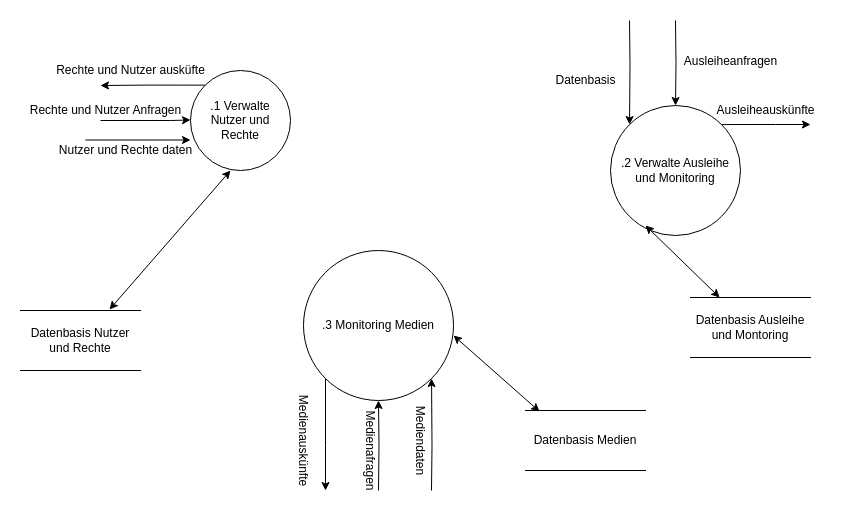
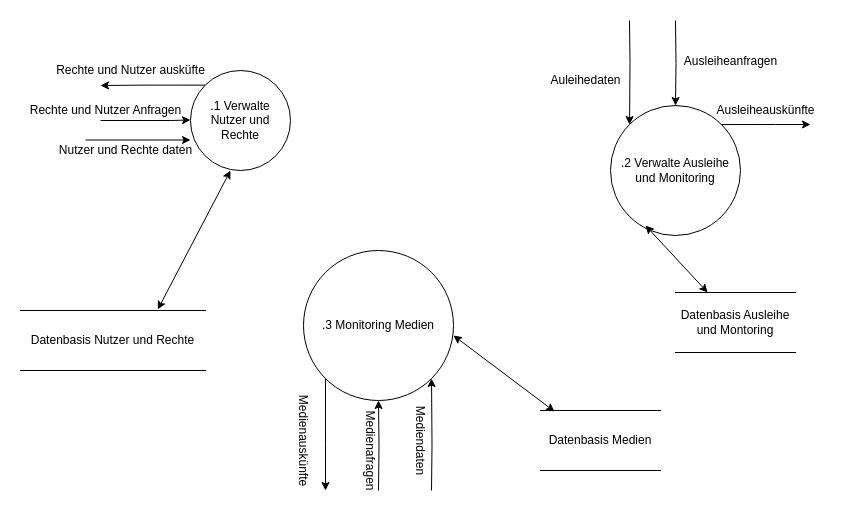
(586, 81) -> (586, 81)
(751, 328) -> (736, 323)
(81, 341) -> (113, 341)
(586, 441) -> (601, 441)
